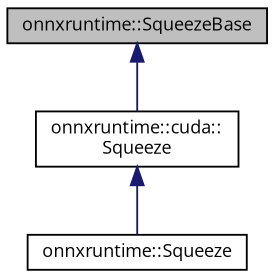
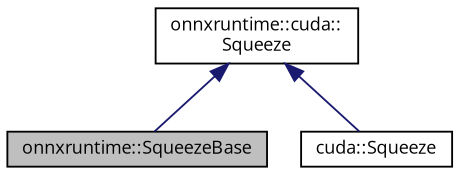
(137, 87) -> (185, 104)
(137, 252) -> (377, 149)
